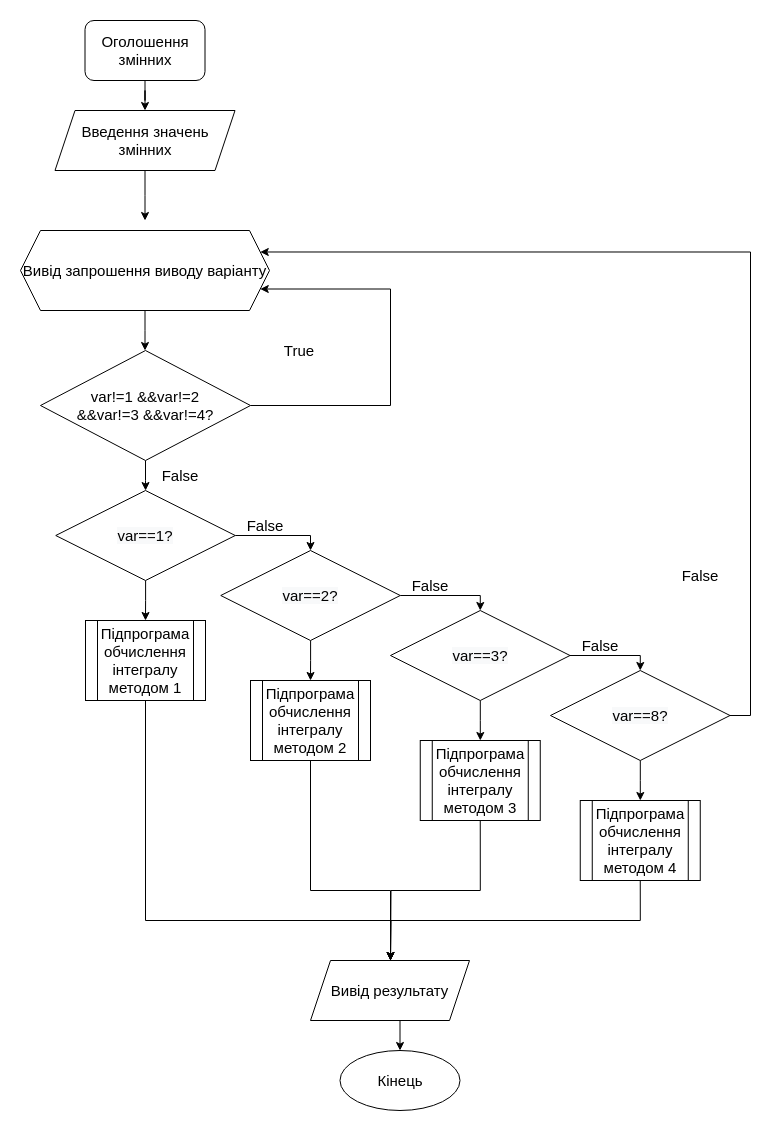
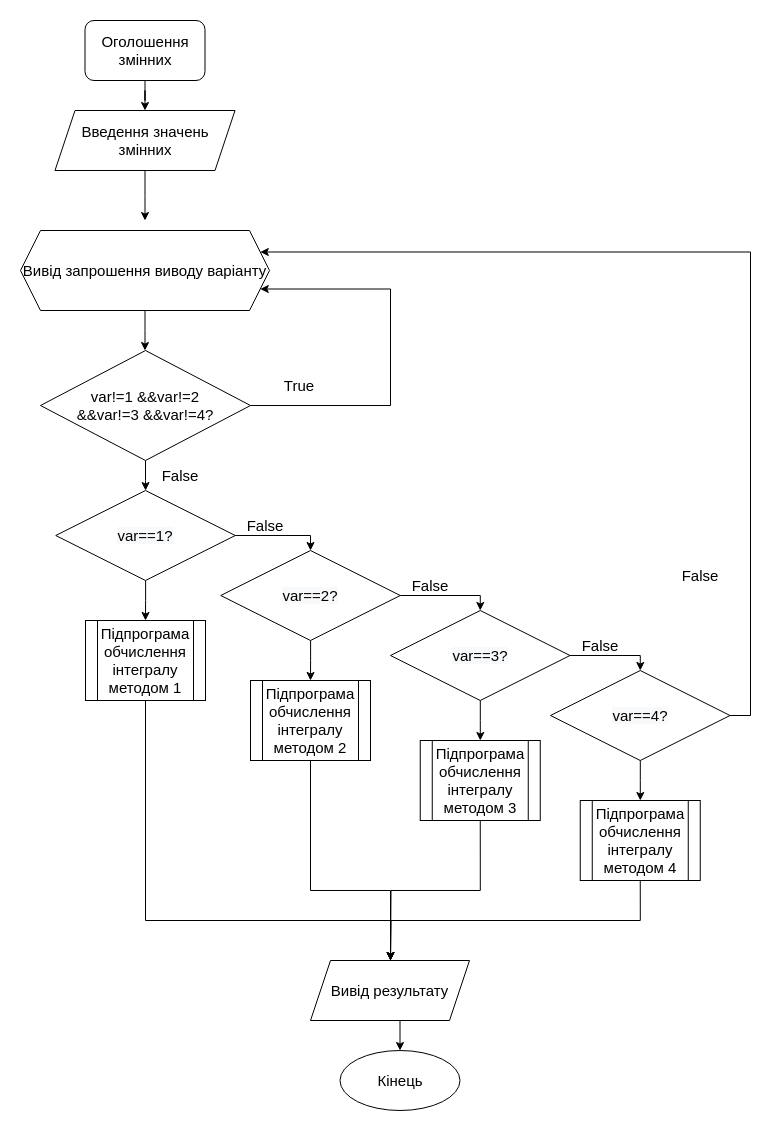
(300, 351) -> (300, 386)
(641, 716) -> (641, 716)
